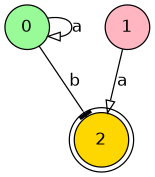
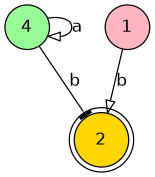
(27, 27) -> (27, 27)
(123, 81) -> (123, 81)
